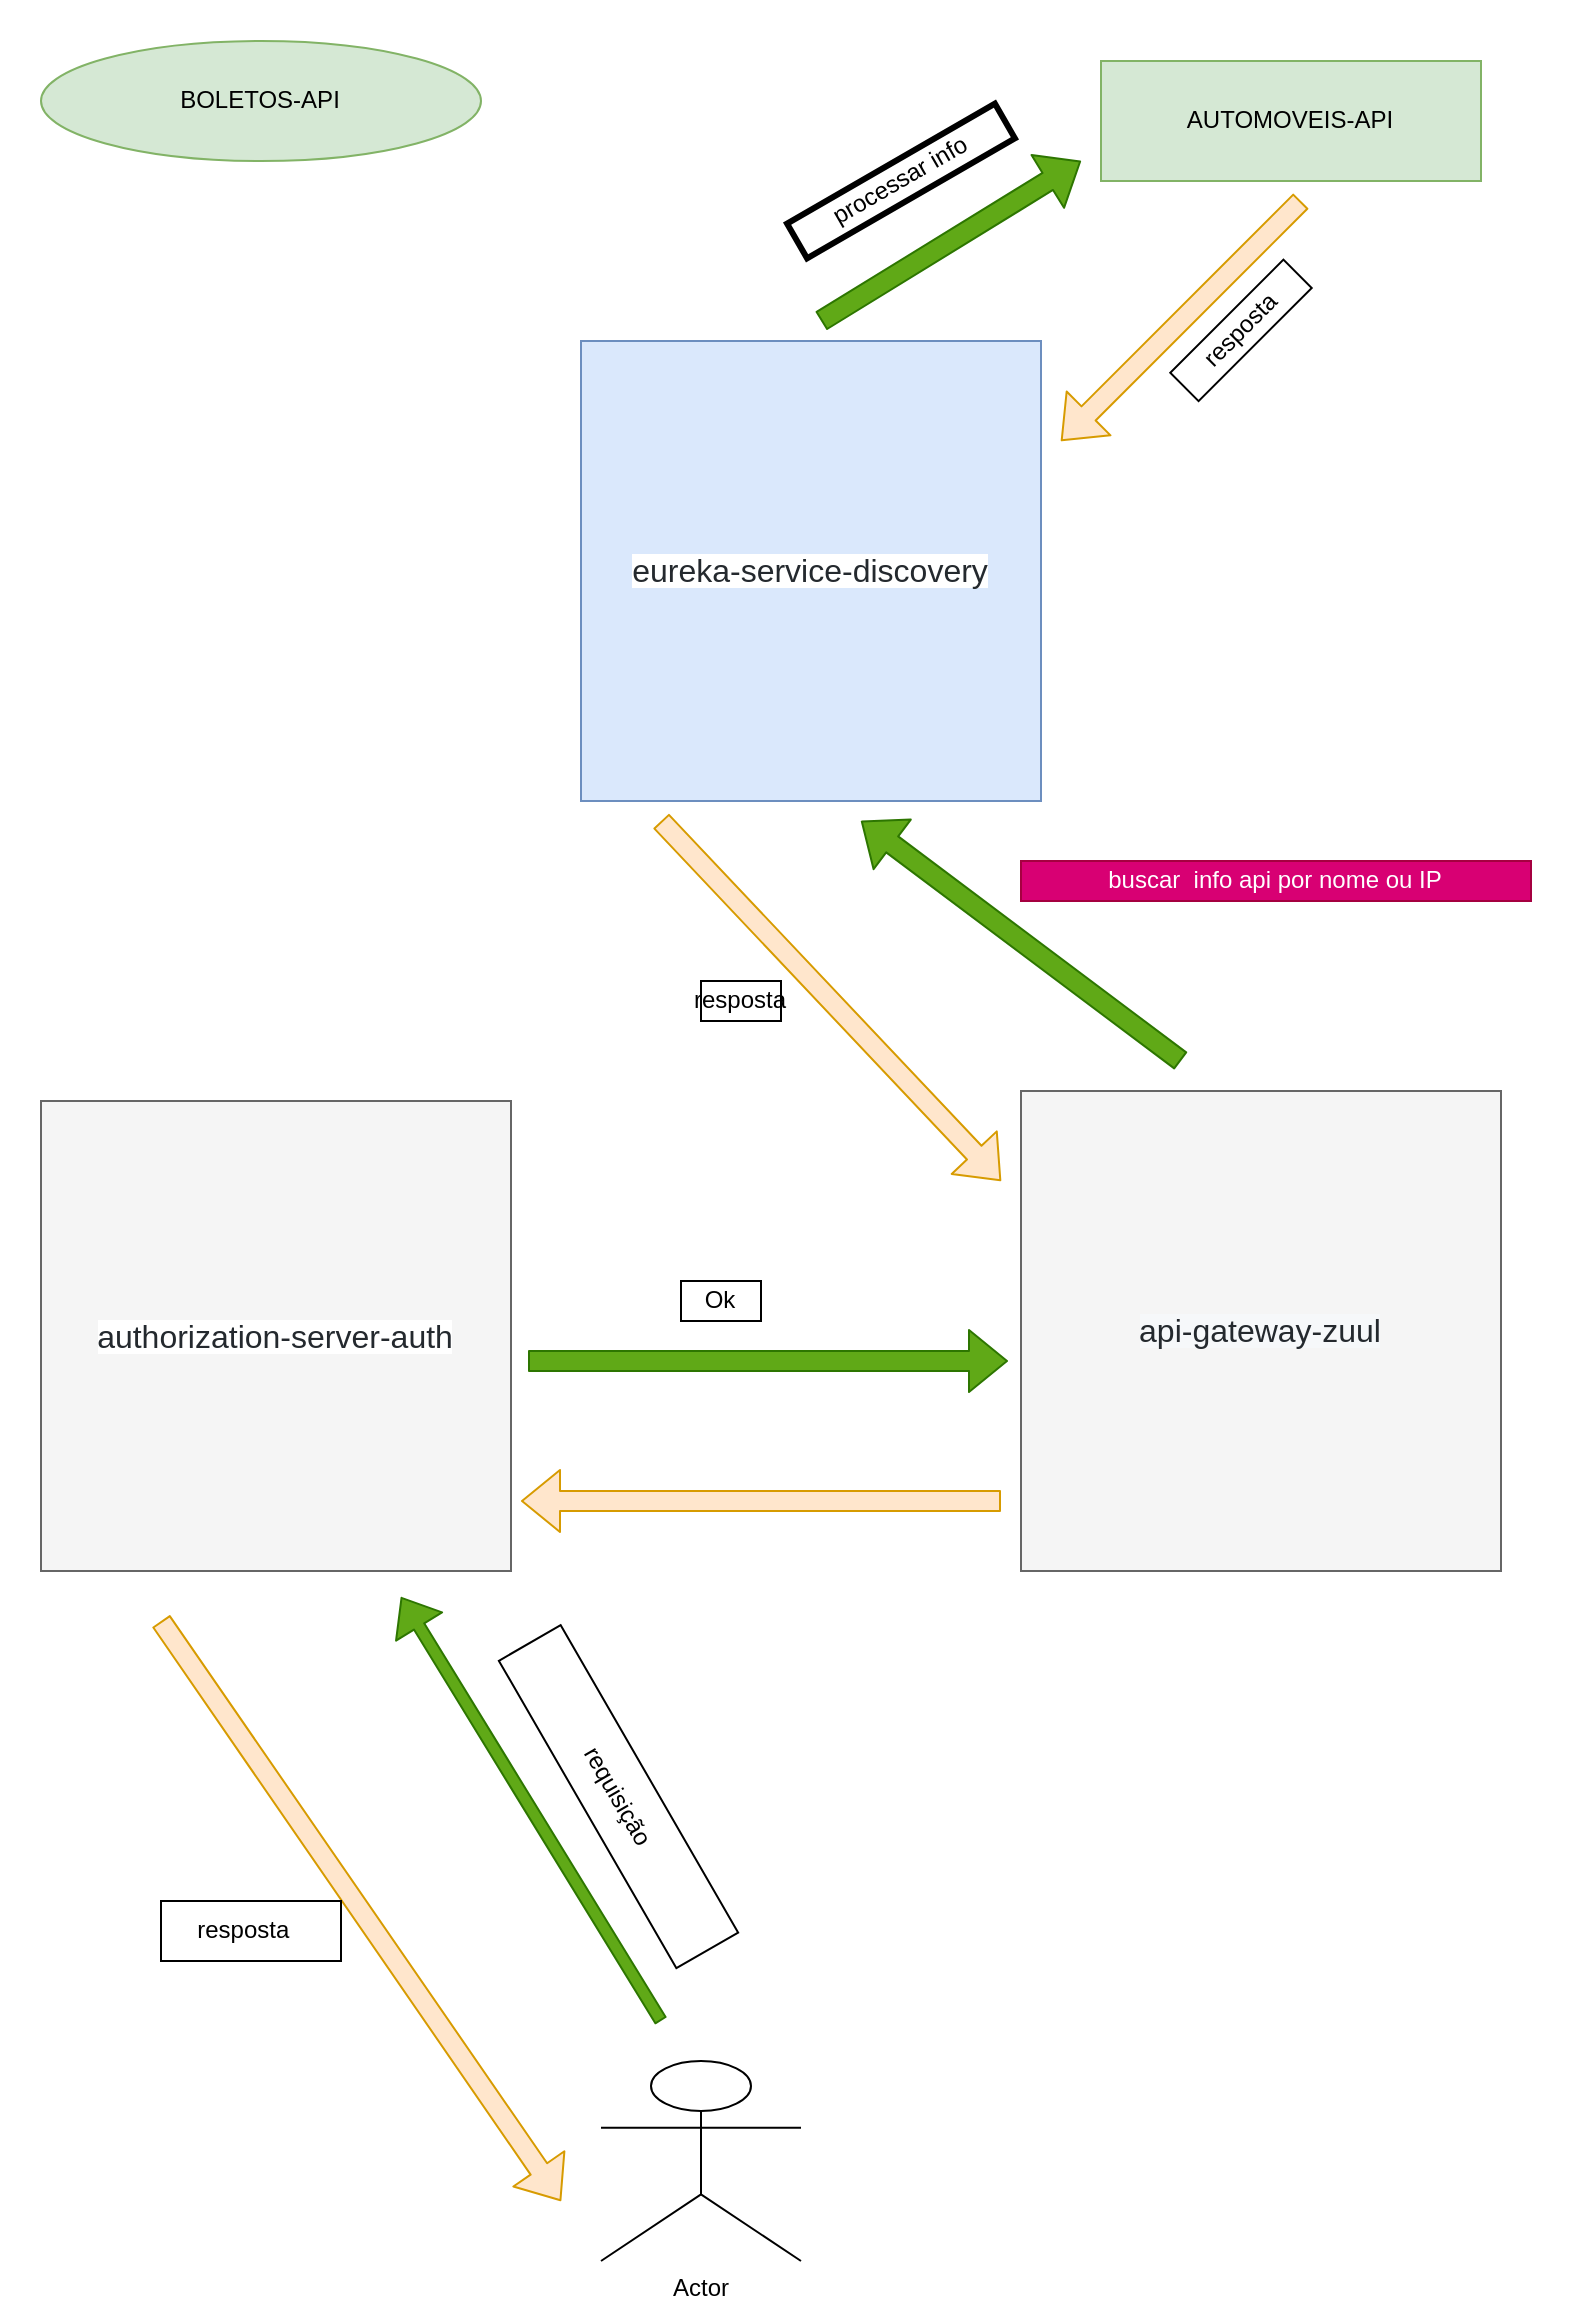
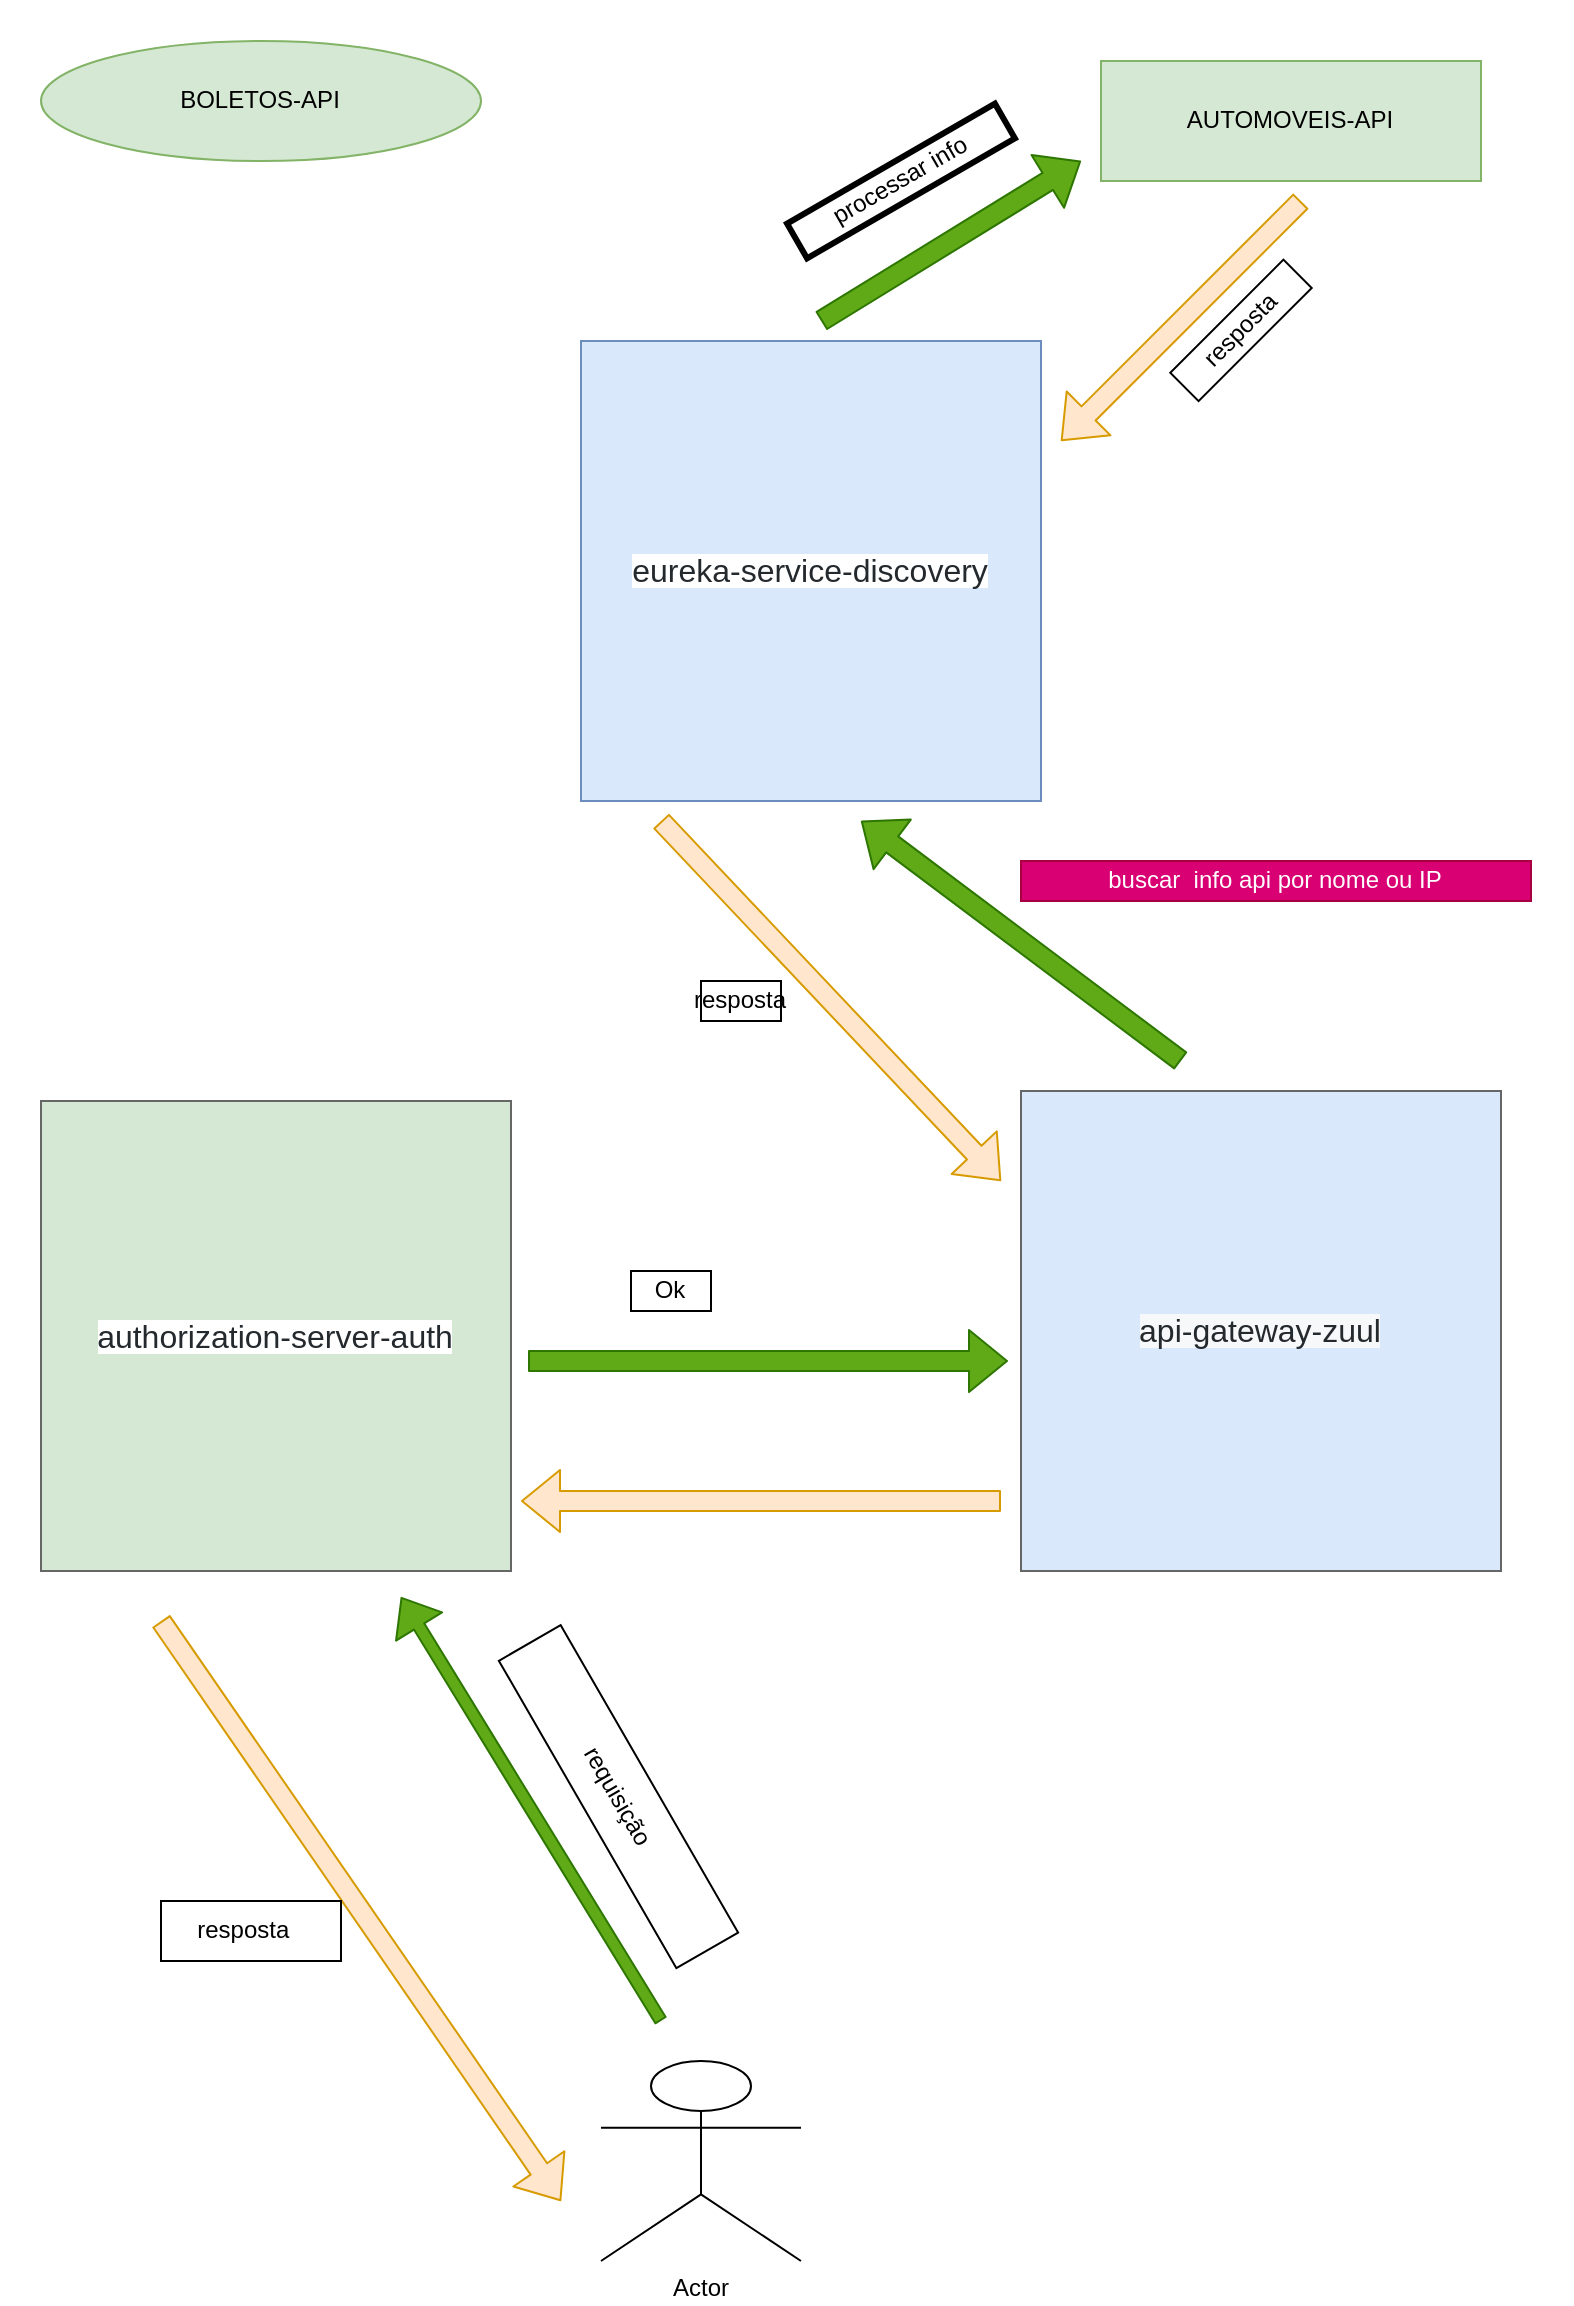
(721, 1301) -> (671, 1291)
(1261, 1331) -> (1261, 1331)
(276, 1336) -> (276, 1336)
